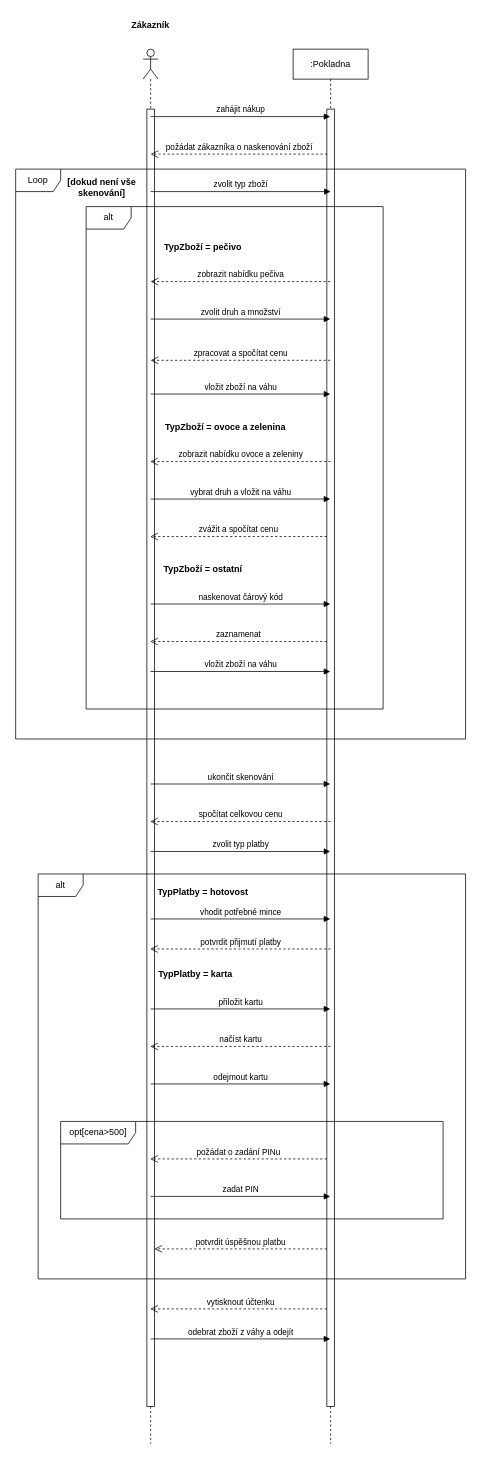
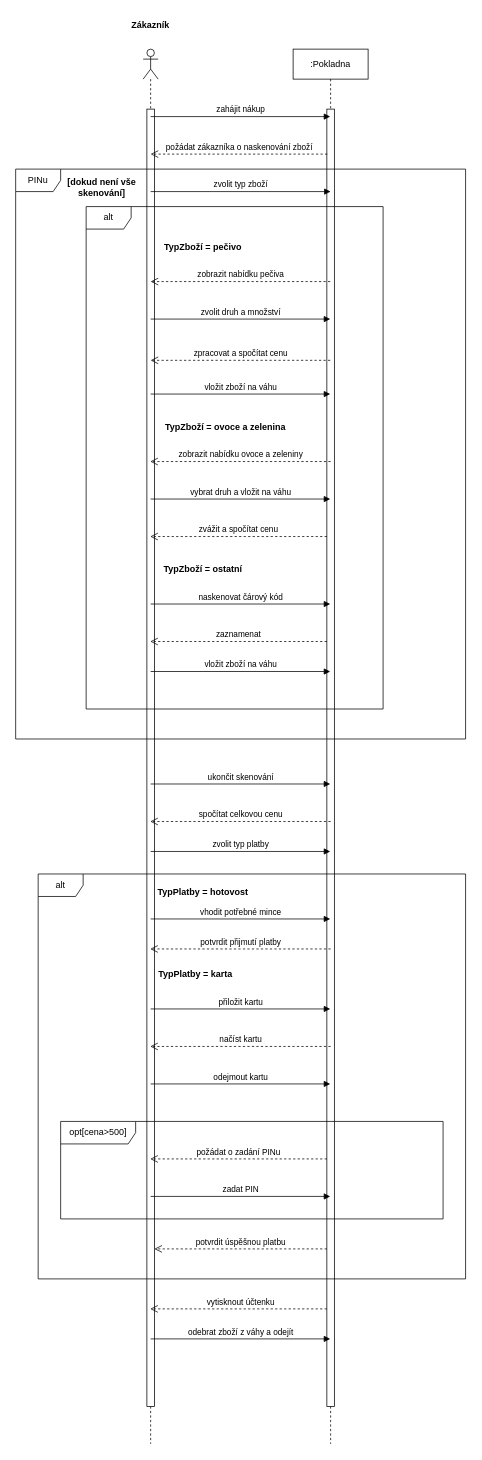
(38, 180) -> (38, 180)
